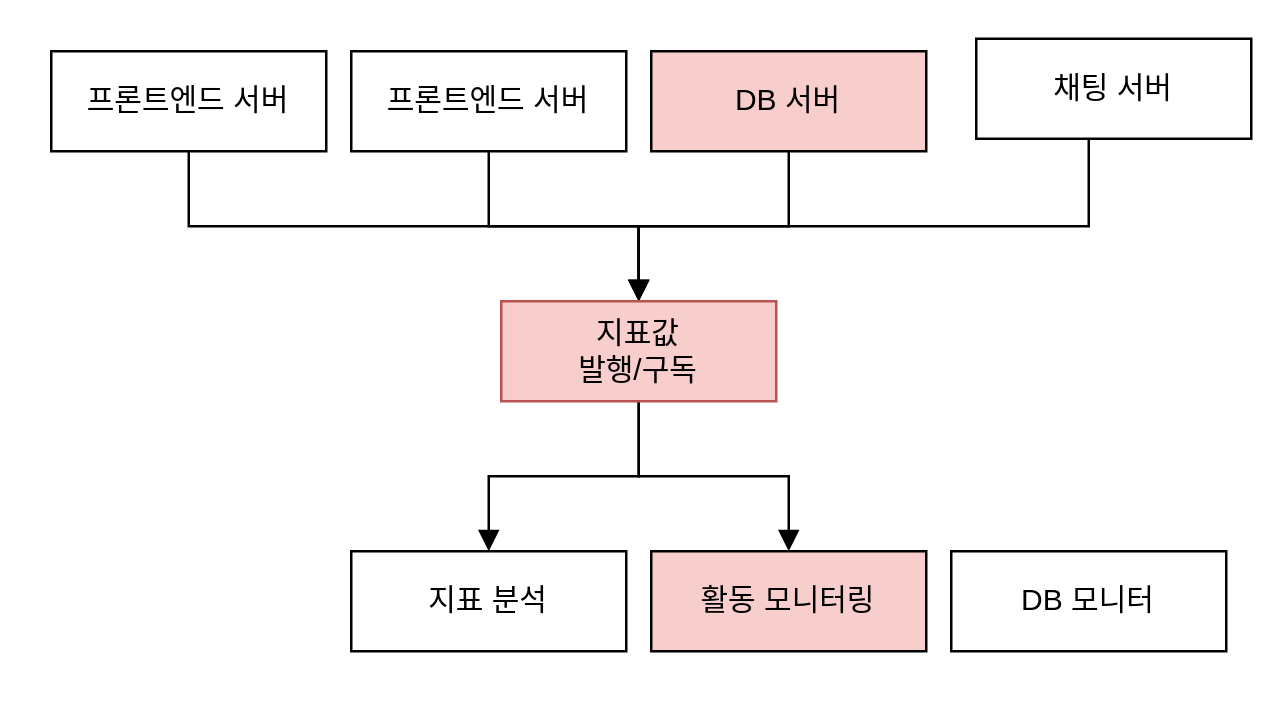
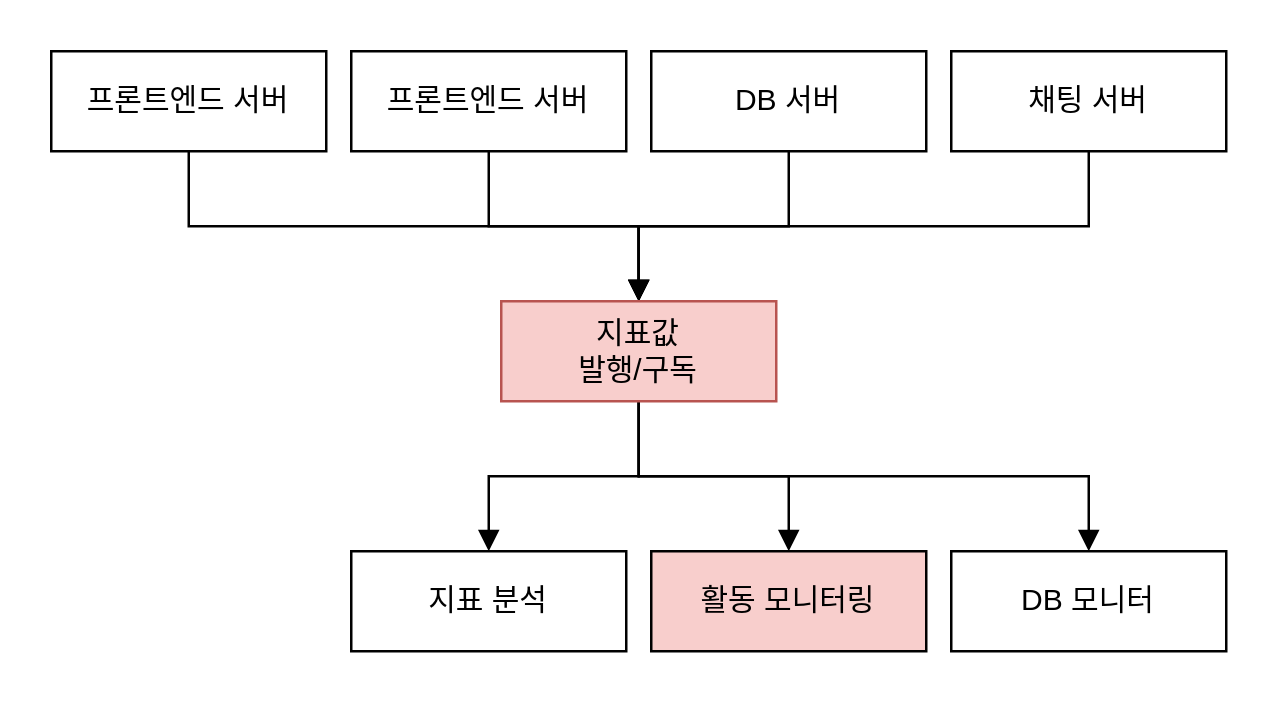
(1114, 89) -> (1089, 101)
(789, 101) -> (789, 101)
none -> (968, 476)
